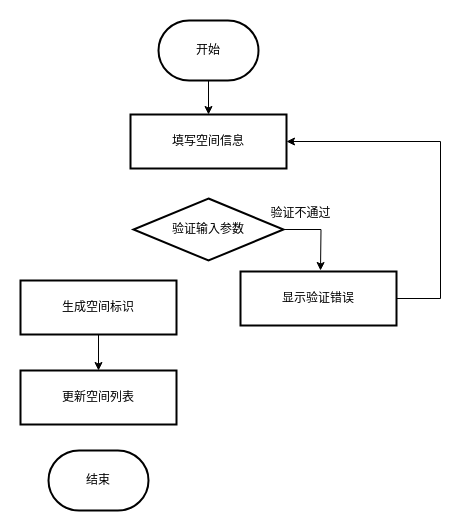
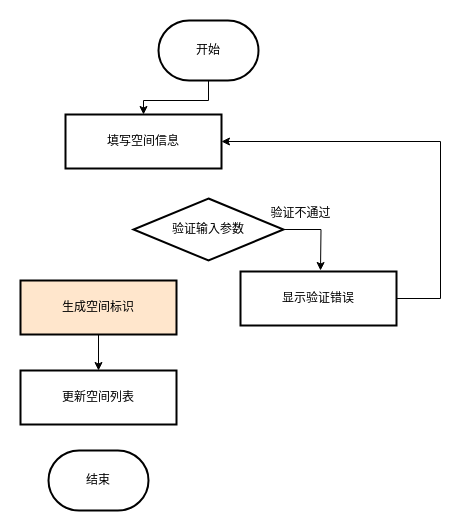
(209, 142) -> (144, 142)
(99, 308) -> (99, 308)
